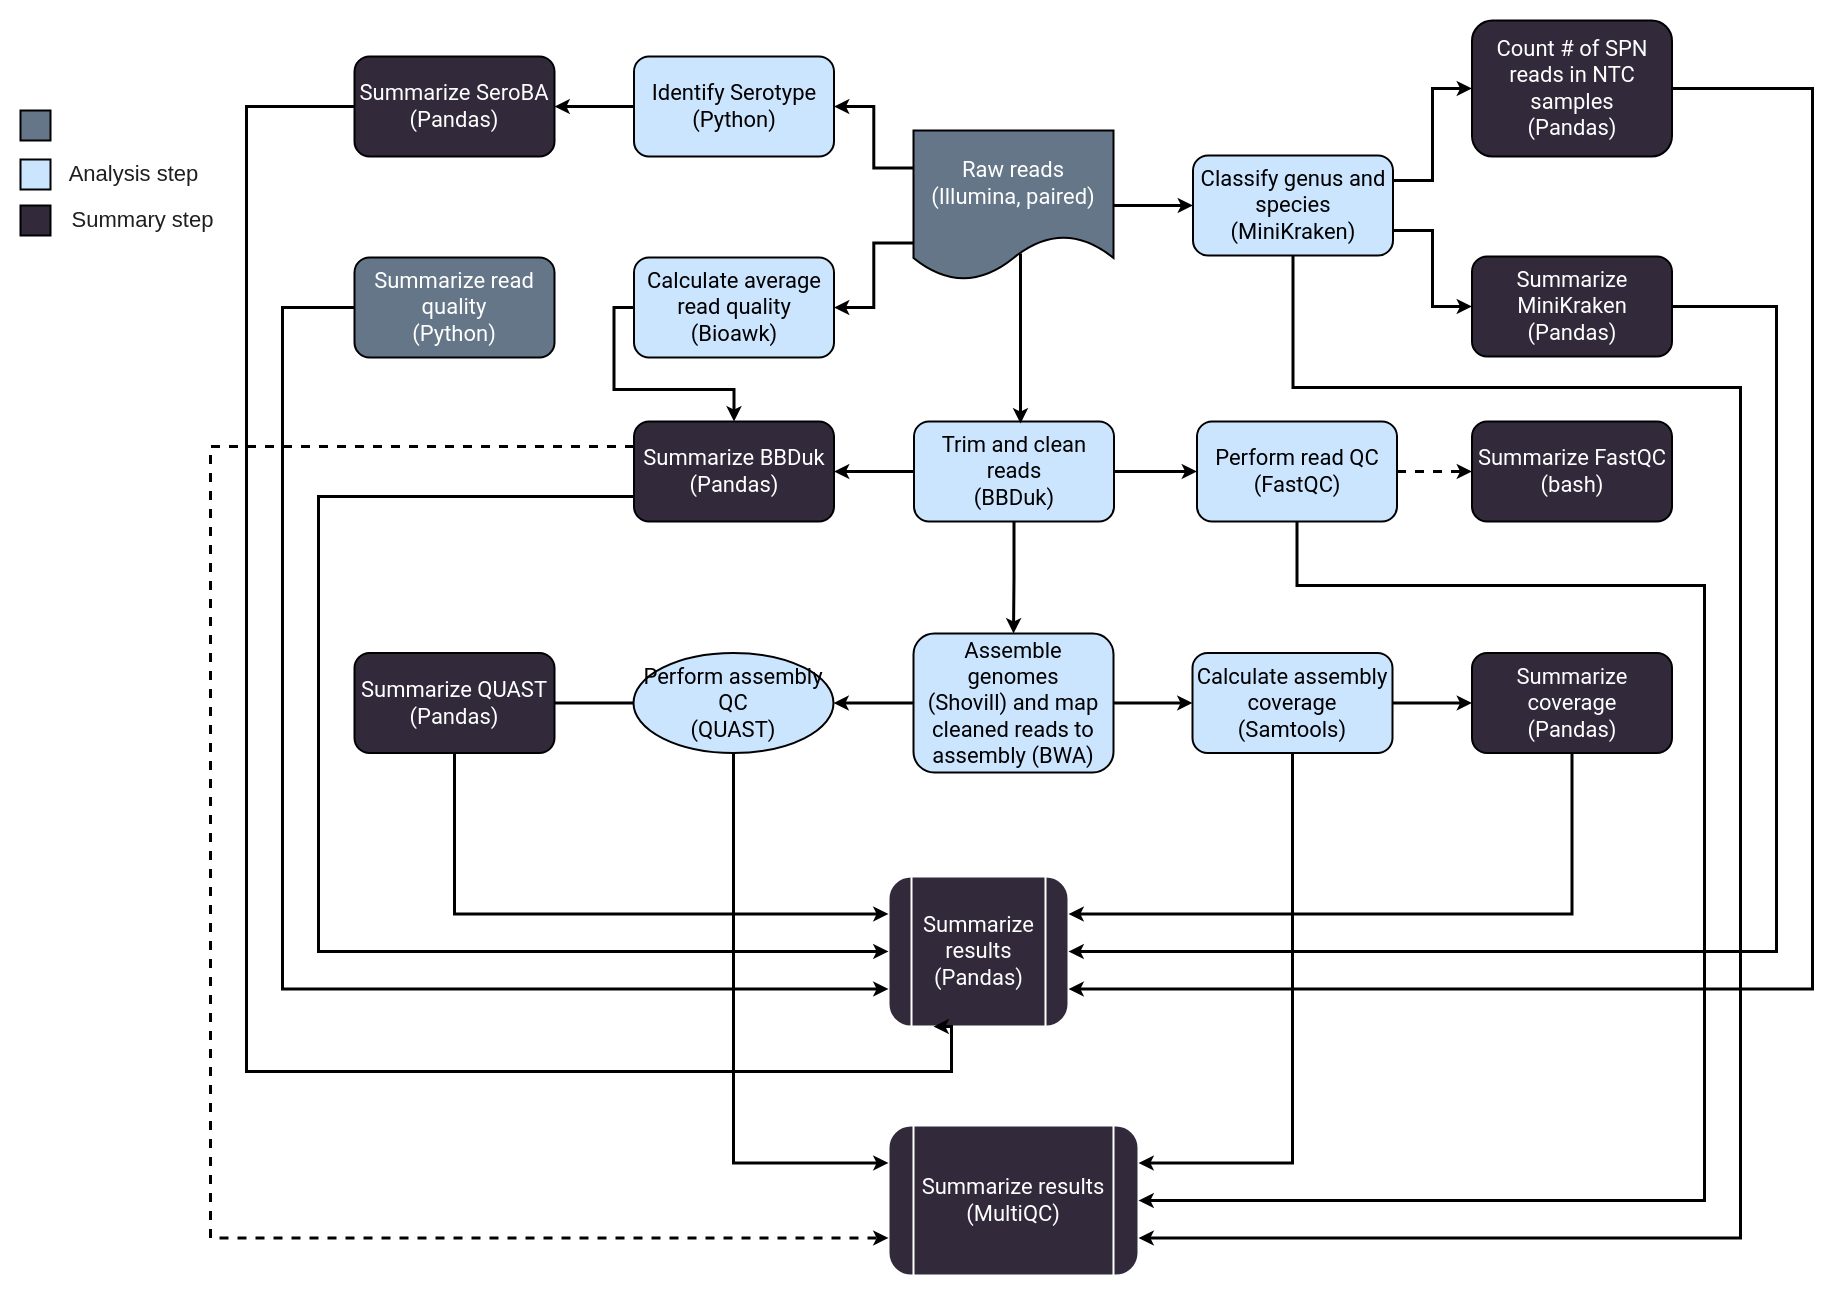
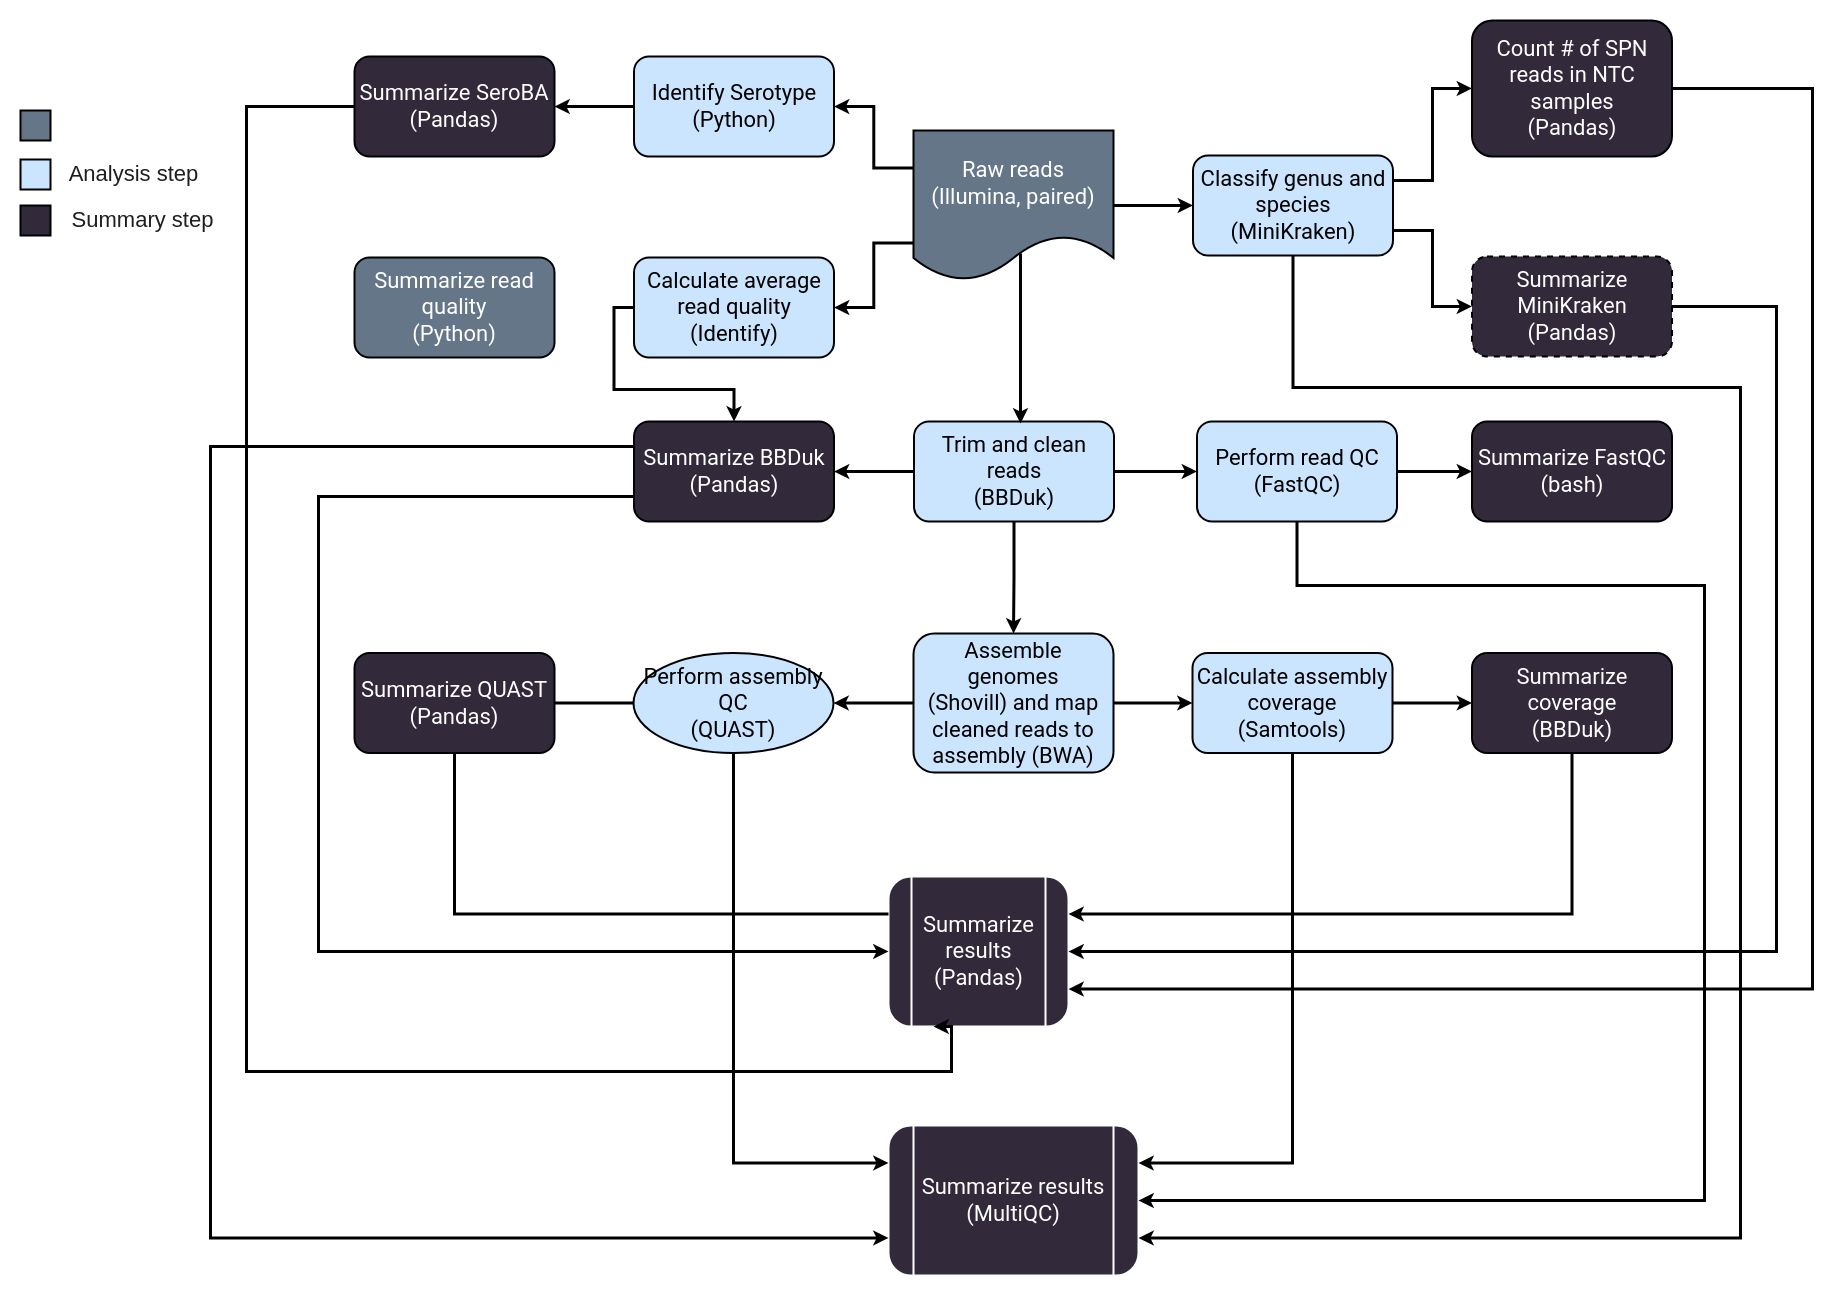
(1572, 307) -> (1572, 307)
(735, 308) -> (735, 308)
(1427, 472) -> (1427, 472)
(1573, 704) -> (1573, 704)
(283, 910) -> none
(875, 914) -> (881, 914)
(211, 1154) -> (211, 1154)
